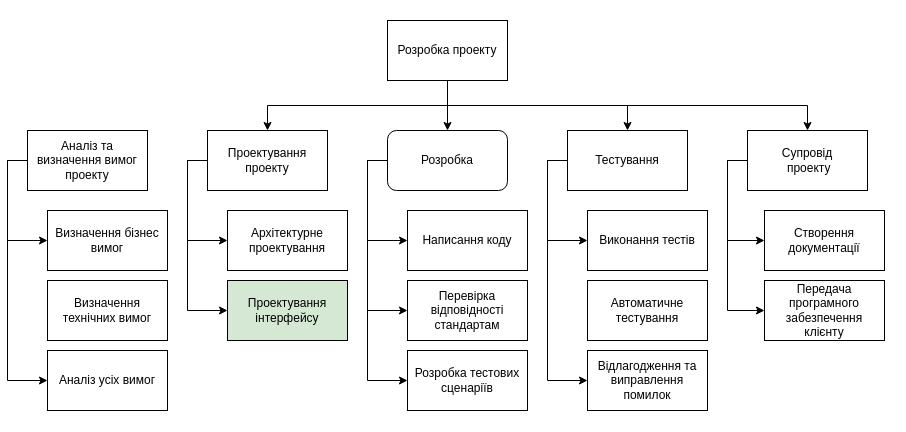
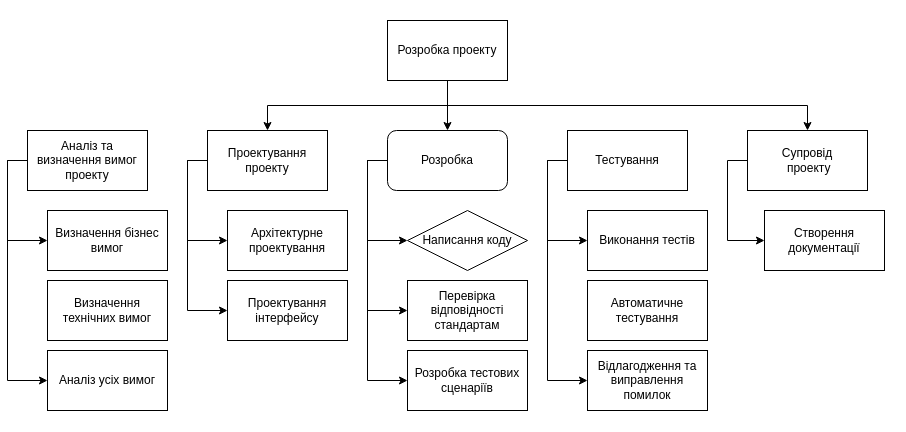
(628, 115) -> none
(468, 241) -> (468, 241)
(728, 291) -> none
(288, 311) -> (288, 311)
(825, 311) -> none
